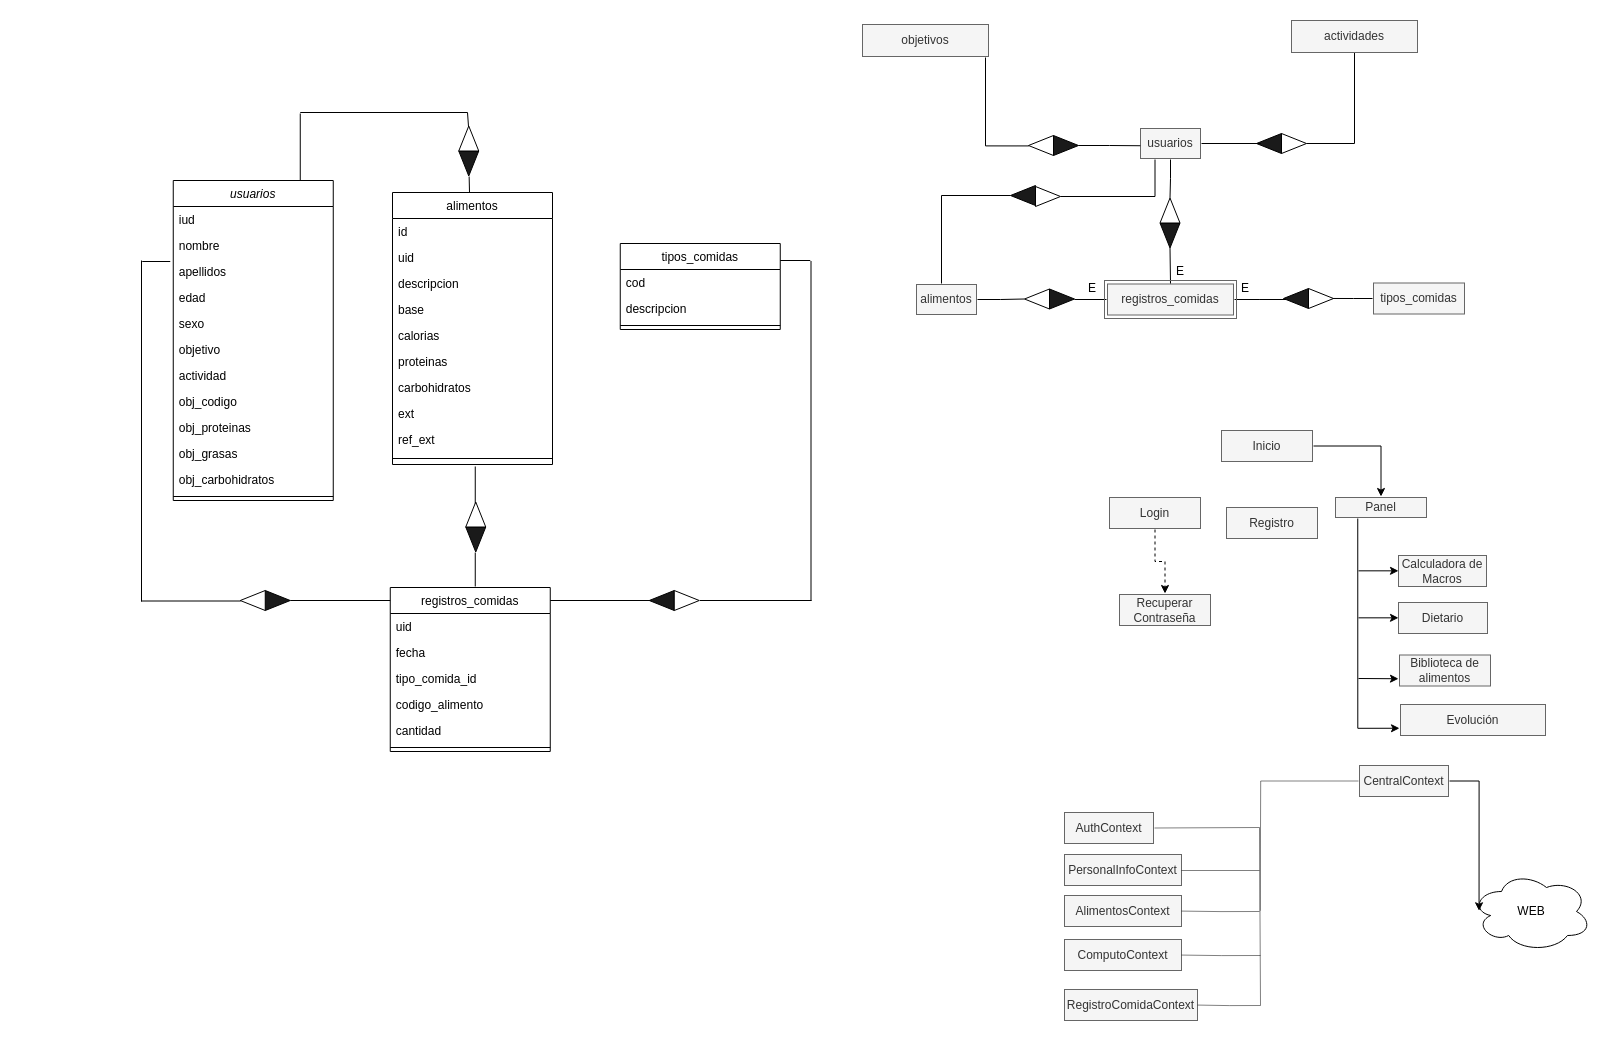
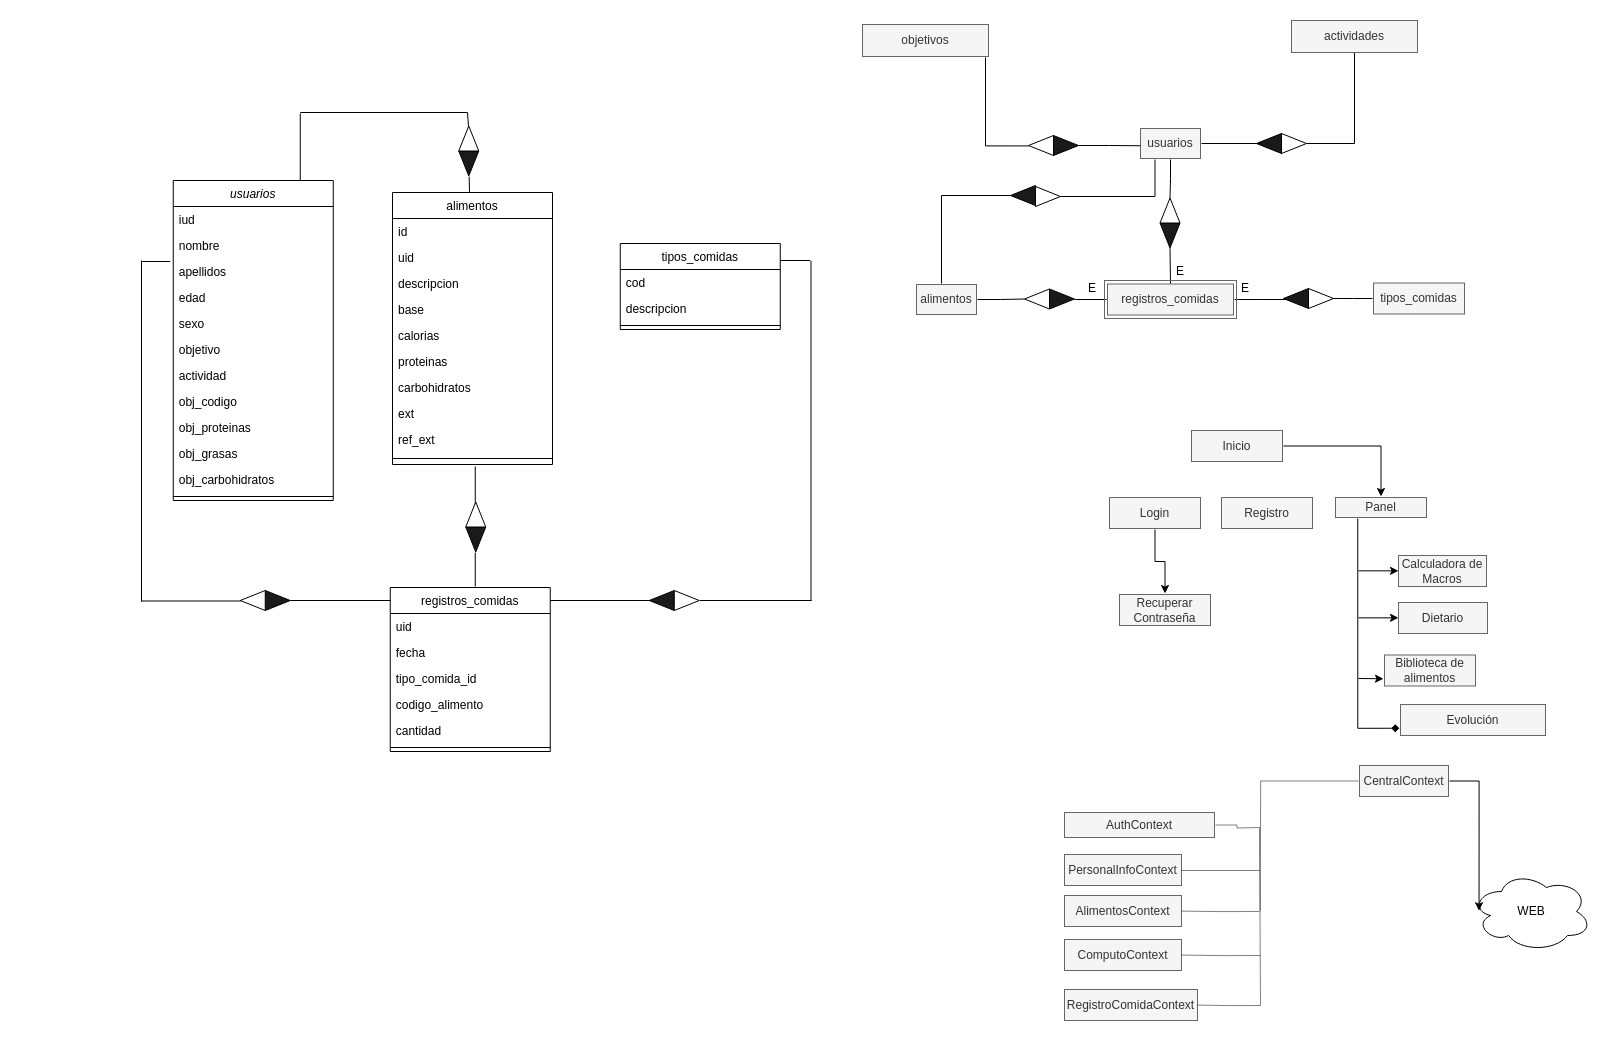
(1267, 446) -> (1237, 446)
(1272, 523) -> (1267, 513)
(1157, 562) -> (1157, 562)
(1445, 671) -> (1430, 671)
(1391, 728) -> (1390, 728)
(1109, 828) -> (1140, 825)
